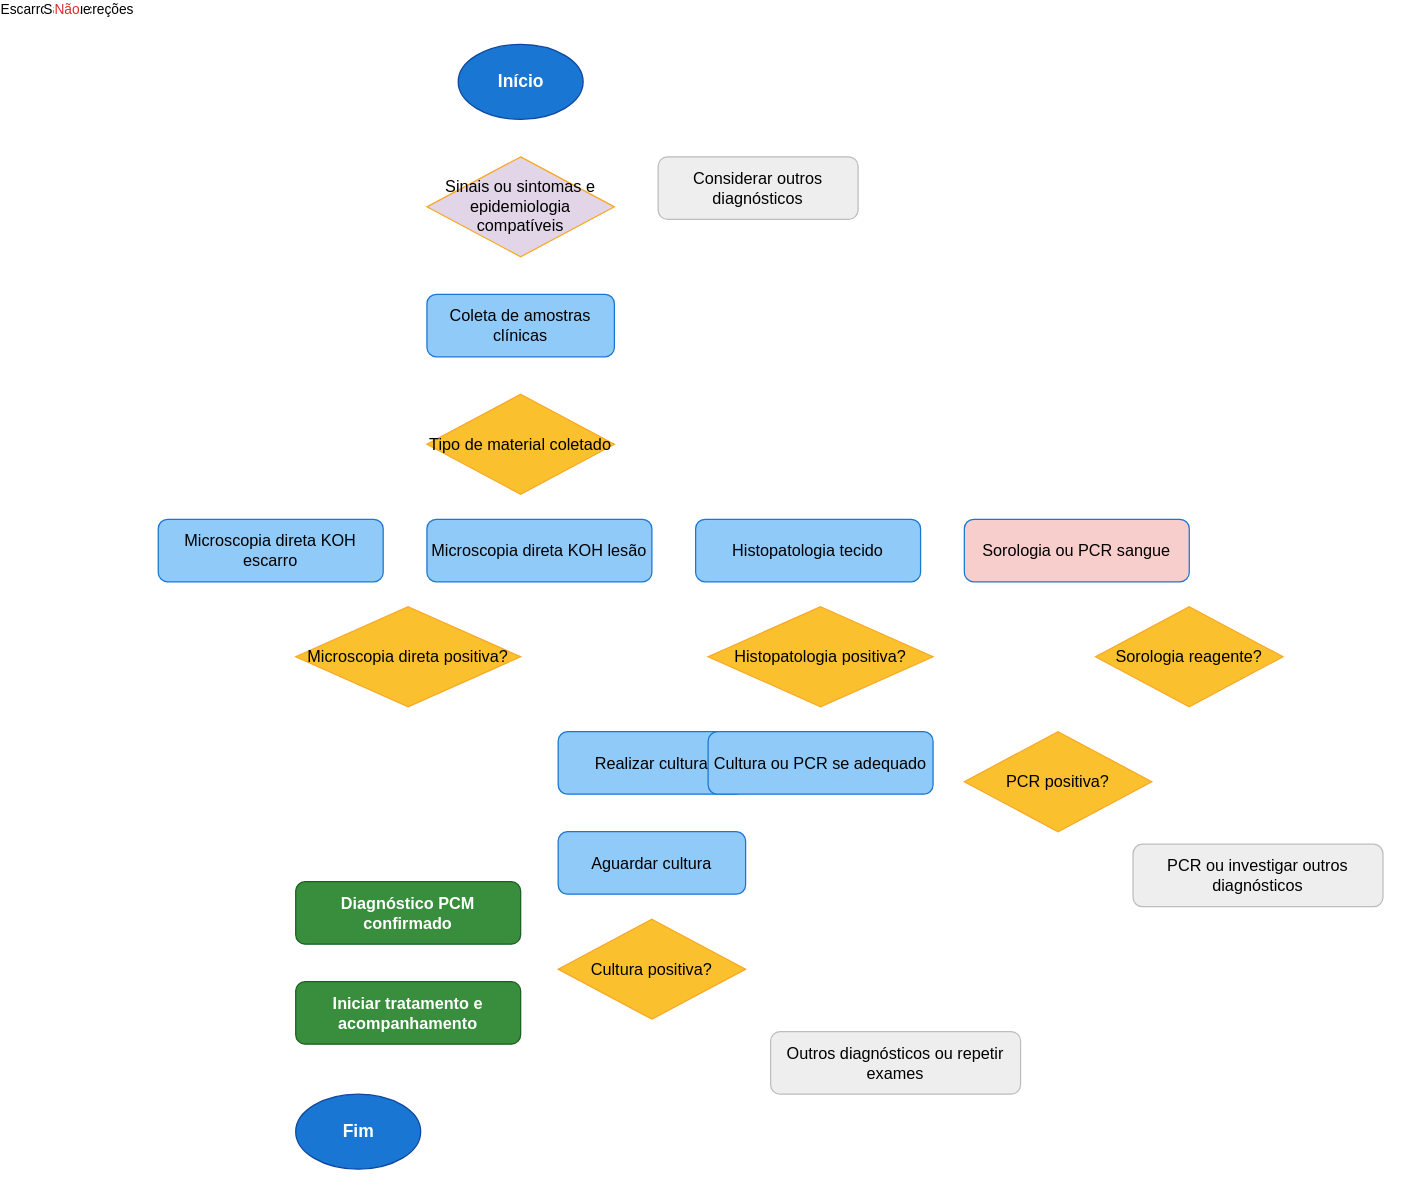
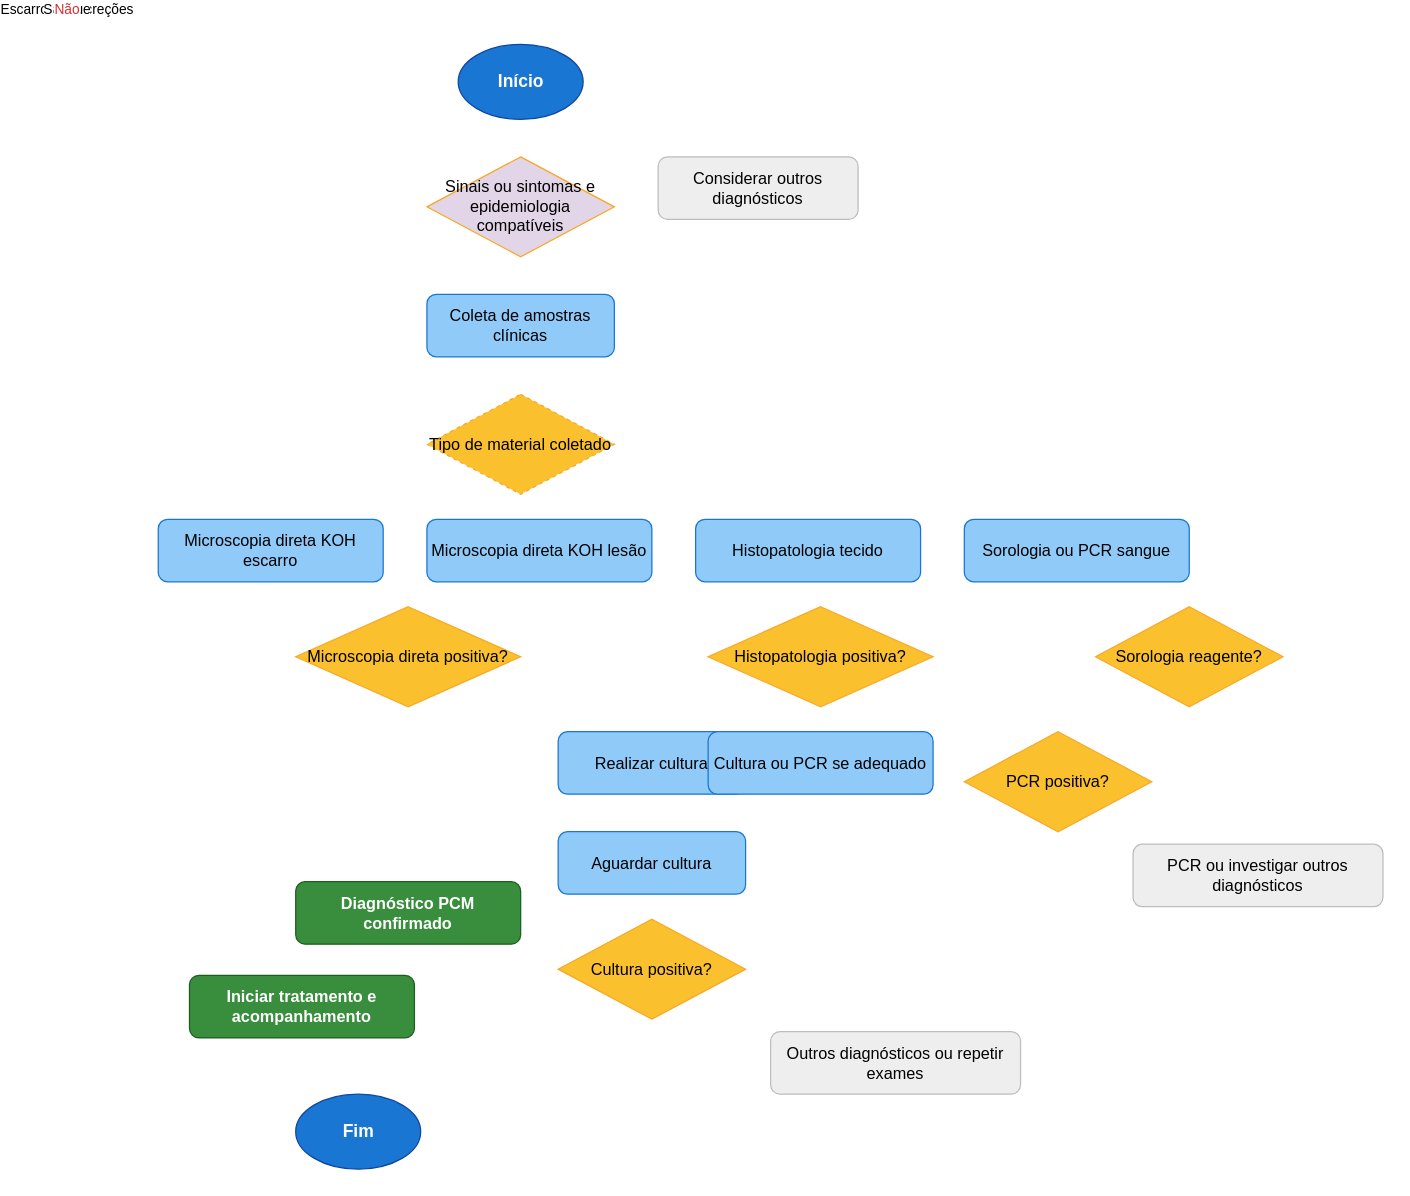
(521, 444) -> (521, 444)
(1077, 551) -> (1077, 551)
(408, 1013) -> (302, 1007)
